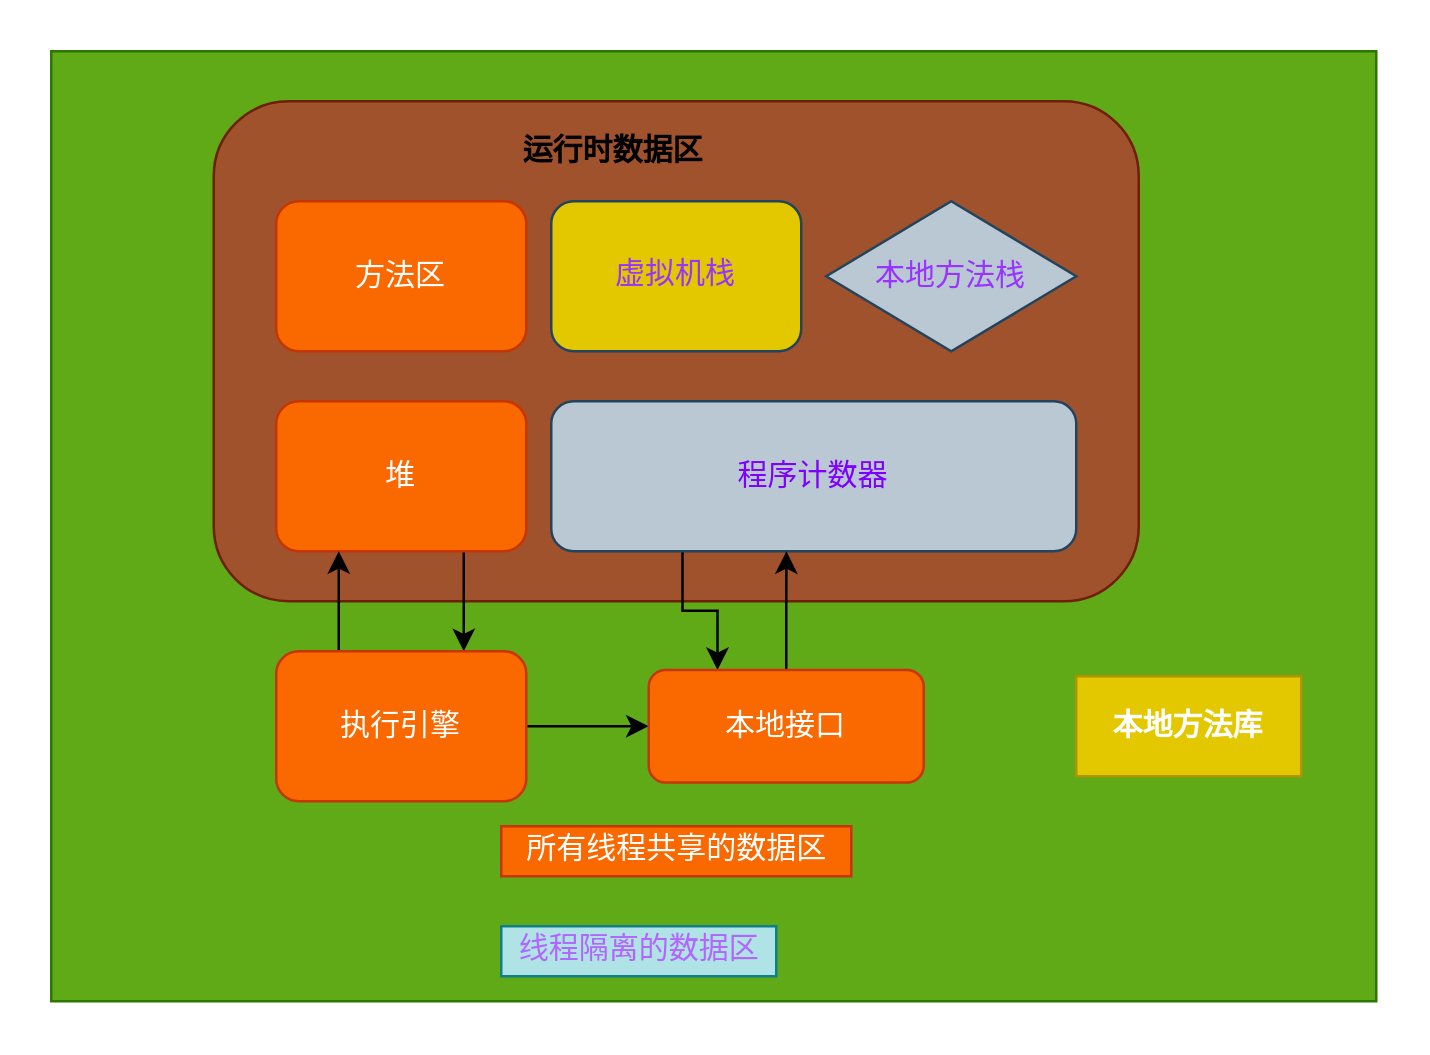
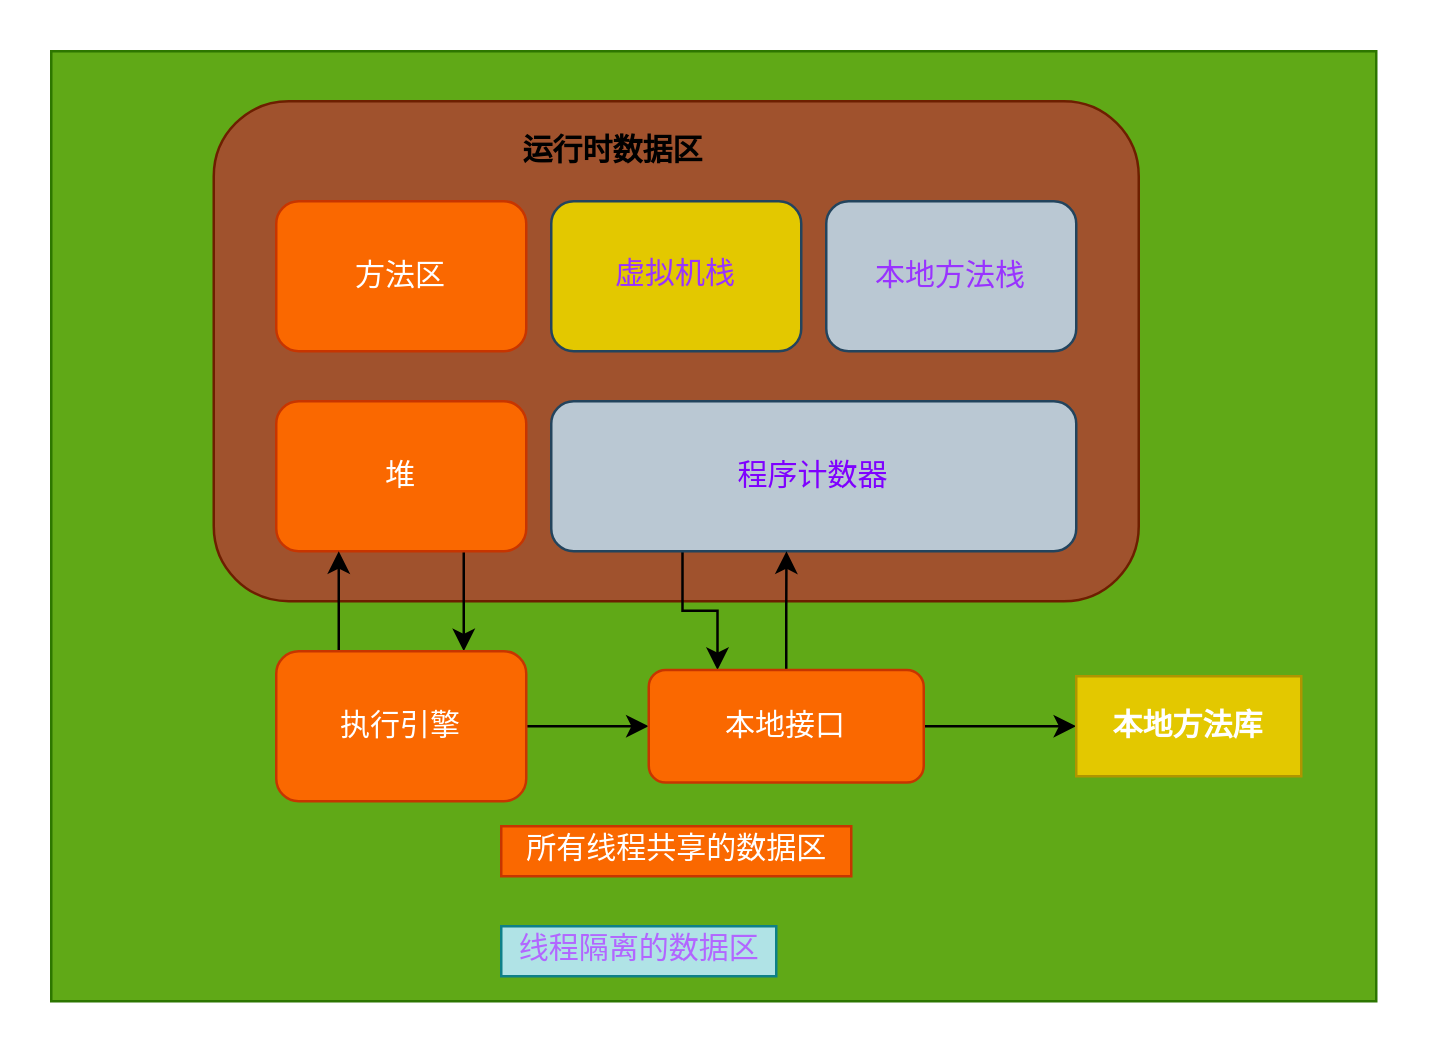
(951, 276) -> (951, 276)
none -> (992, 726)
